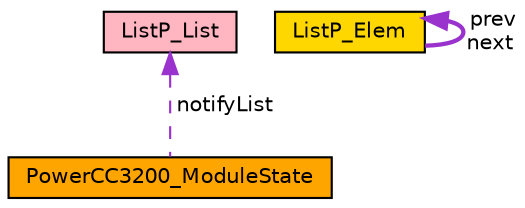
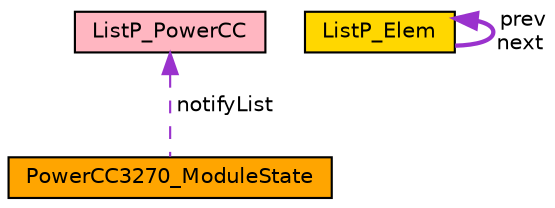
(170, 32) -> (170, 32)
(170, 178) -> (170, 178)
